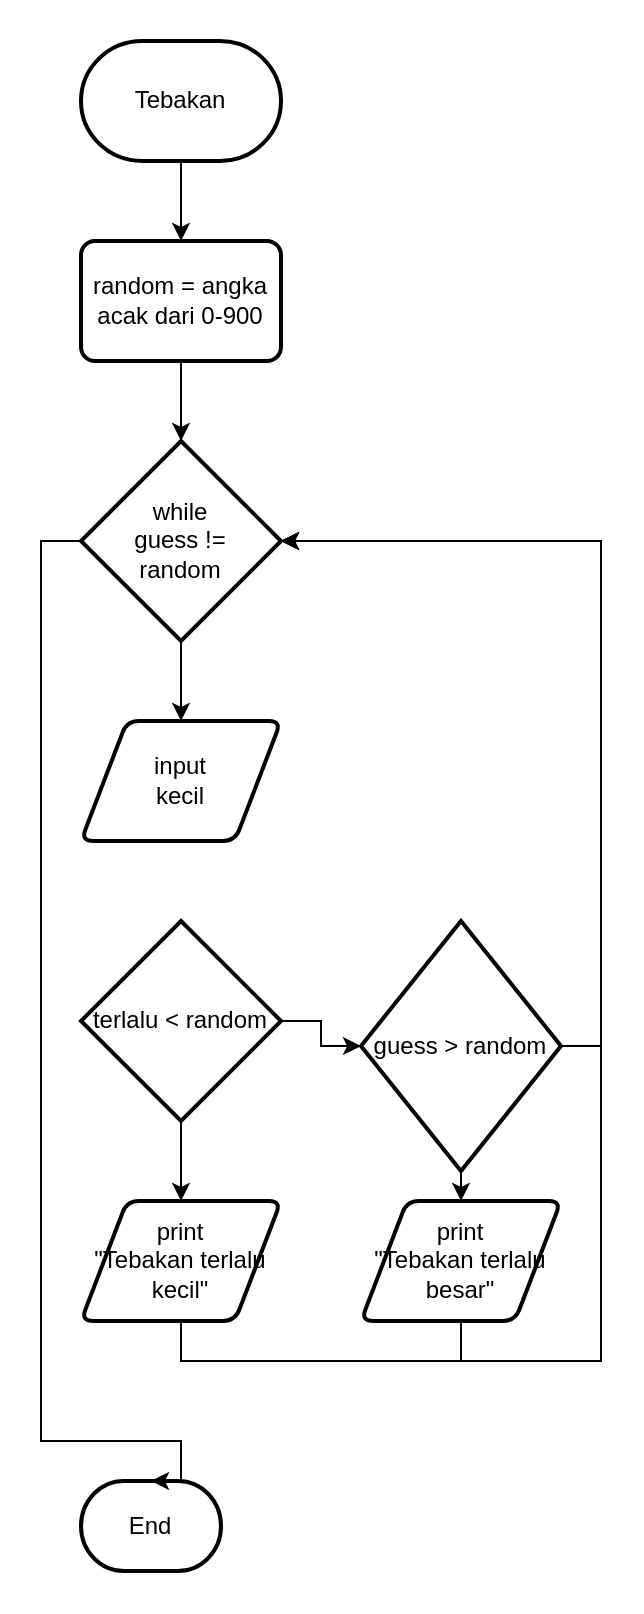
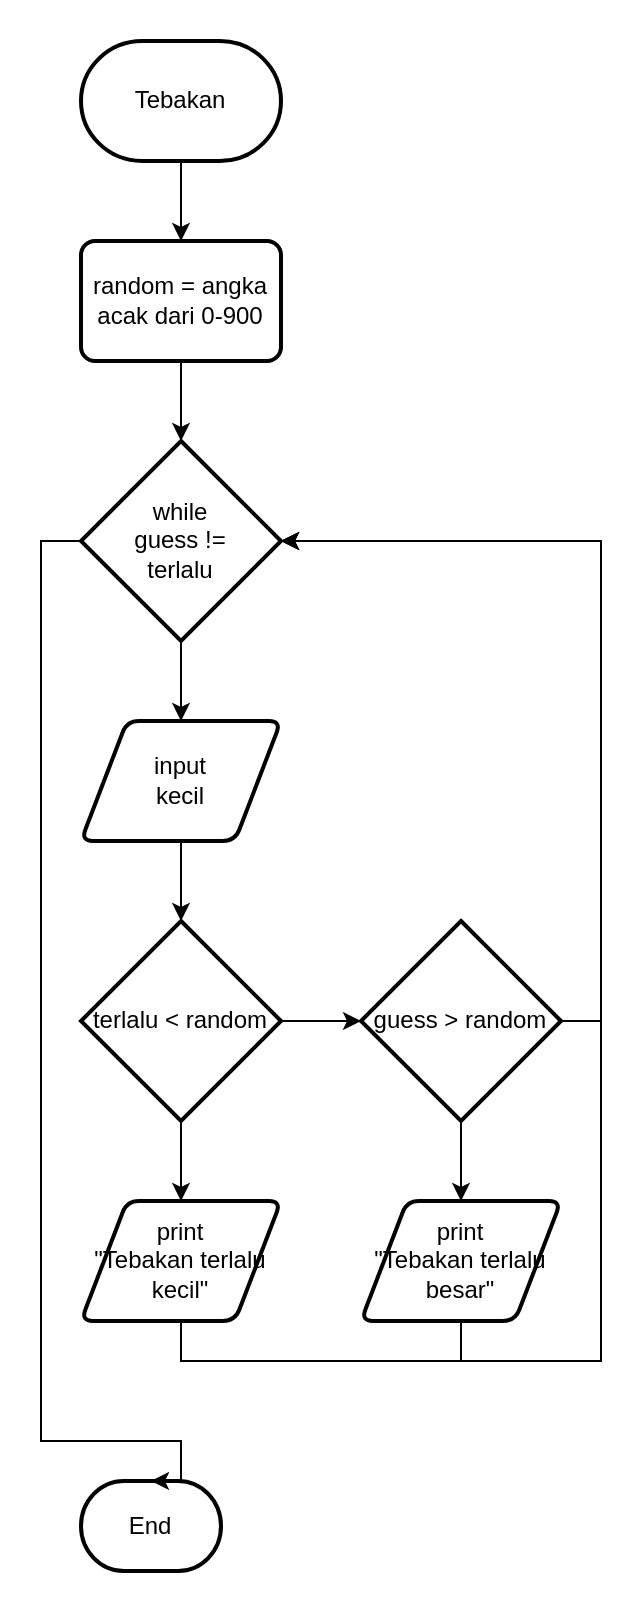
(181, 541) -> (181, 541)
none -> (181, 874)
(461, 1046) -> (461, 1021)
